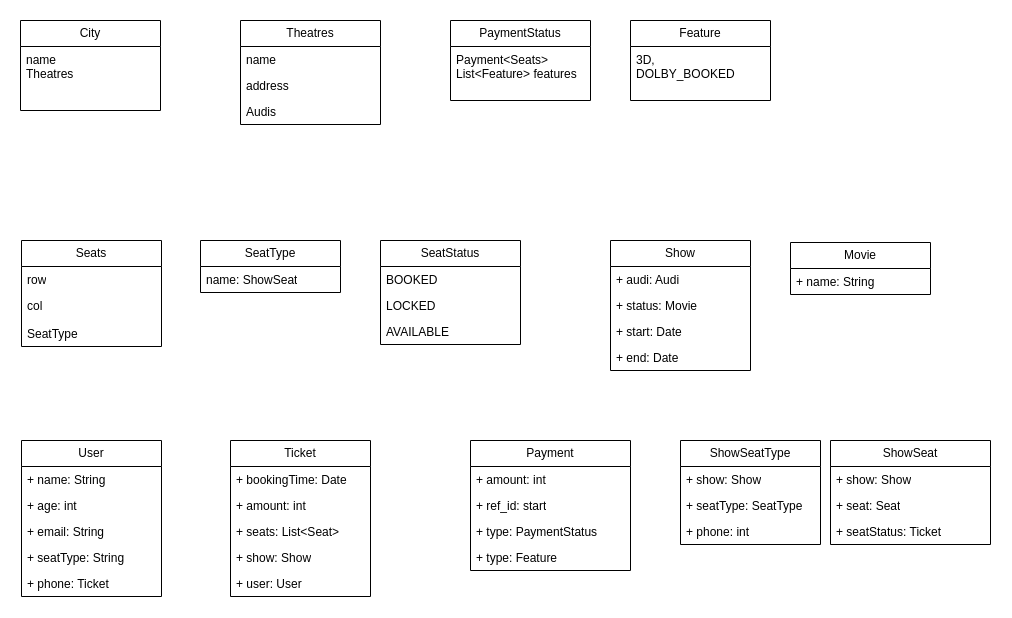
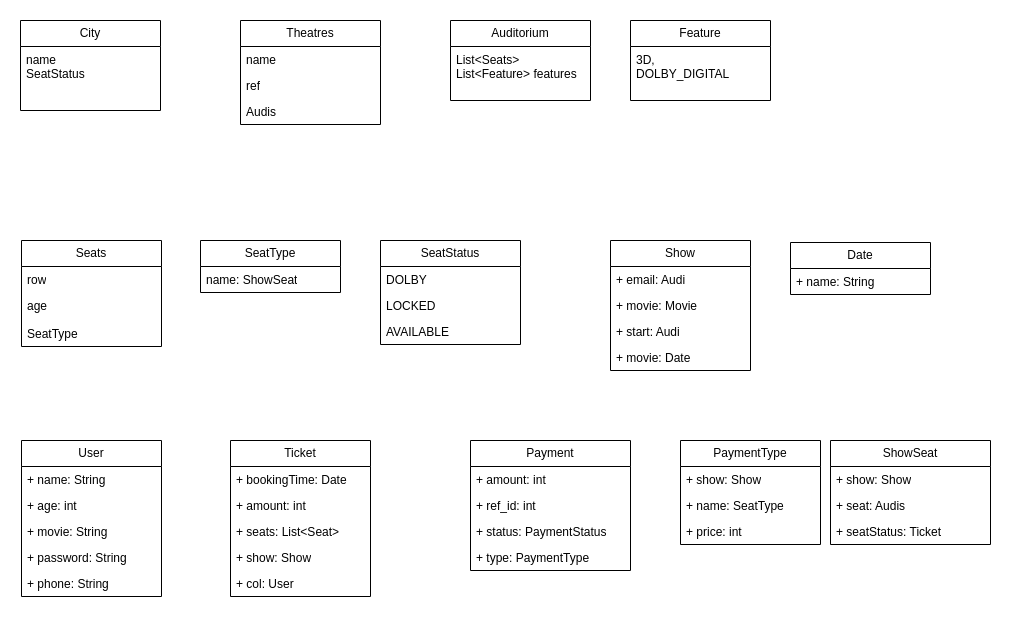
(521, 34) -> (521, 34)
(53, 68) -> (60, 68)
(677, 68) -> (680, 68)
(522, 75) -> (522, 75)
(270, 87) -> (257, 87)
(861, 256) -> (861, 256)
(407, 281) -> (403, 281)
(649, 281) -> (651, 281)
(36, 307) -> (38, 307)
(661, 307) -> (656, 307)
(656, 333) -> (654, 333)
(649, 359) -> (654, 359)
(751, 454) -> (751, 454)
(521, 507) -> (512, 507)
(749, 507) -> (736, 507)
(872, 507) -> (874, 507)
(69, 533) -> (70, 533)
(542, 533) -> (549, 533)
(721, 533) -> (719, 533)
(82, 559) -> (82, 559)
(522, 559) -> (536, 559)
(72, 585) -> (72, 585)
(272, 585) -> (267, 585)
